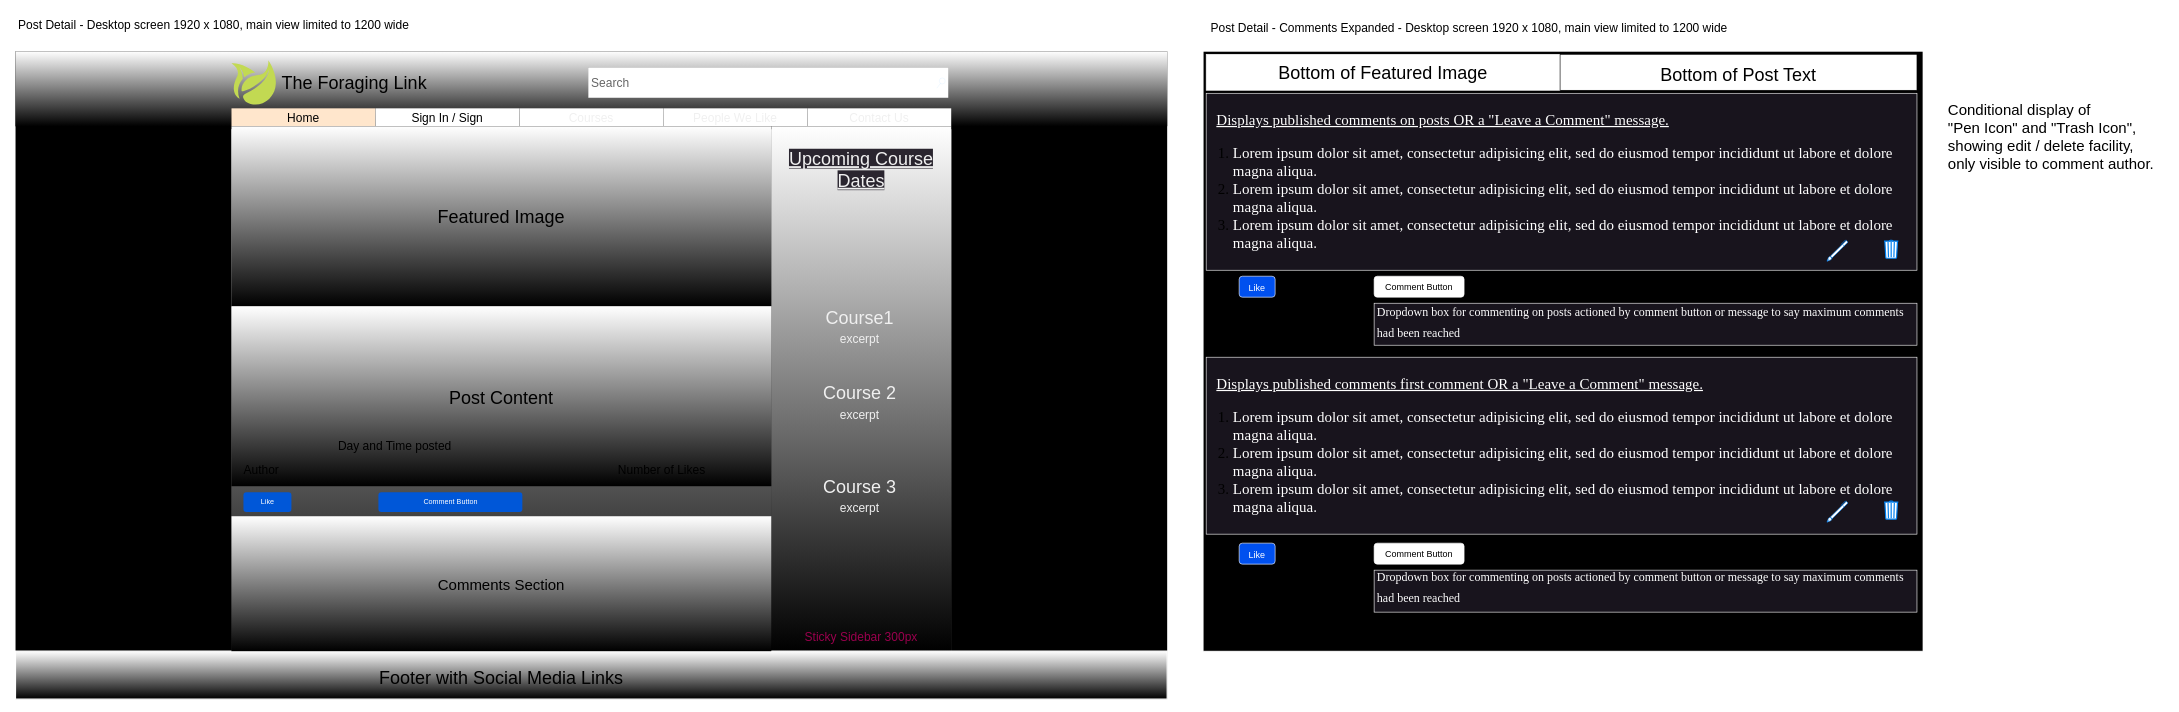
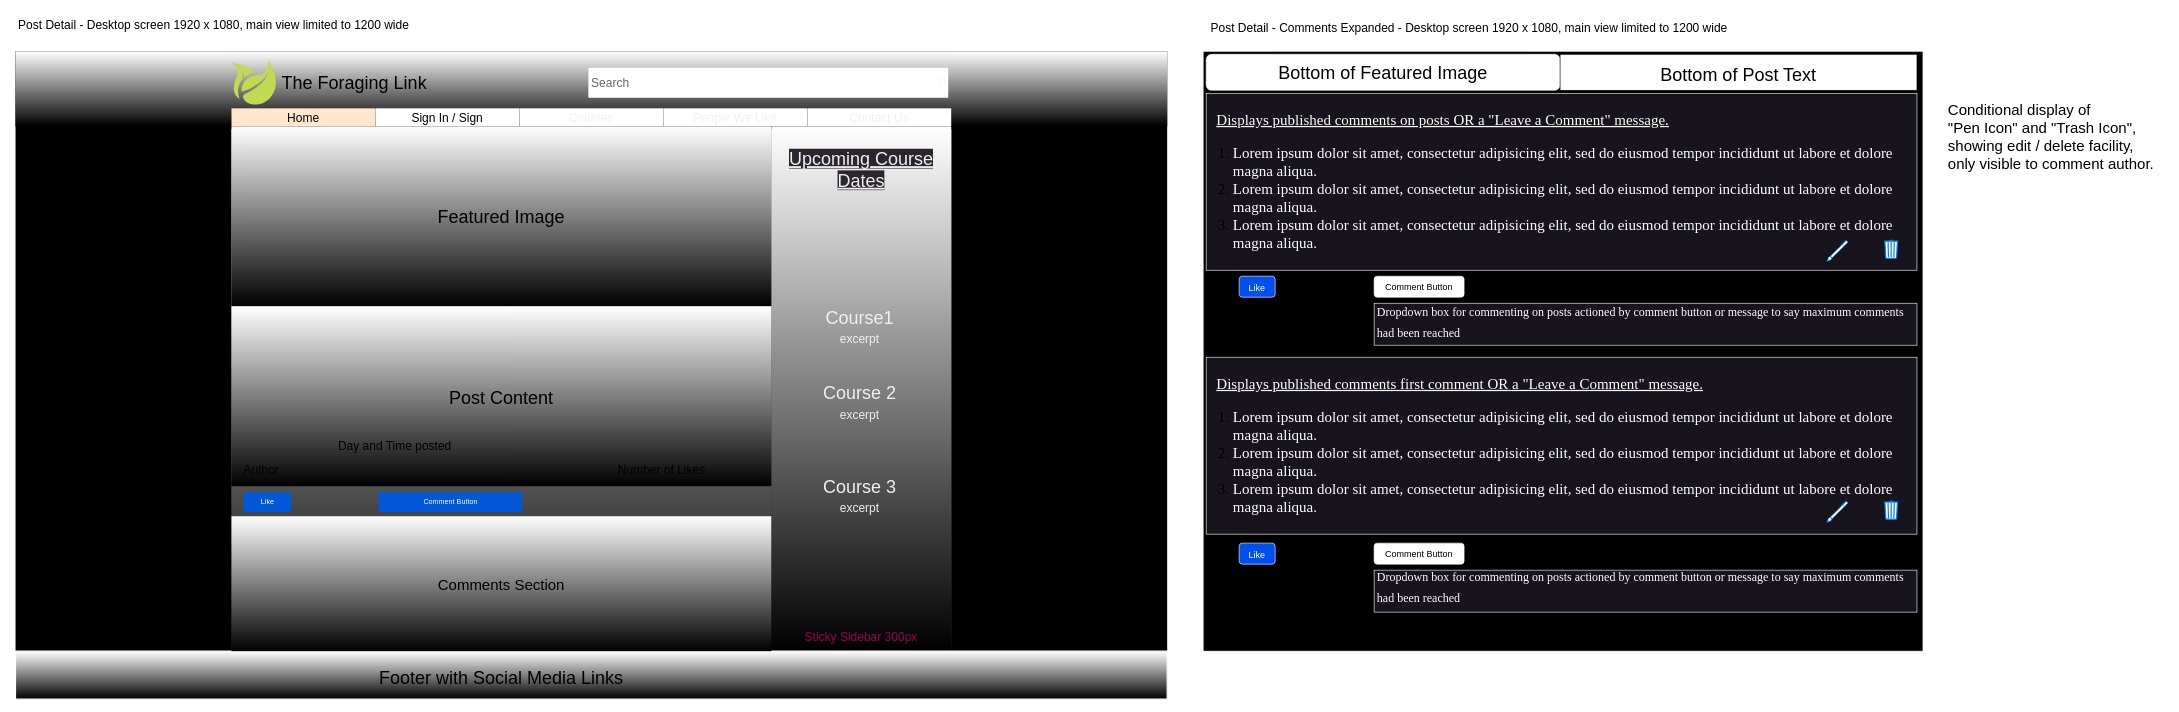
(1383, 72) -> (1383, 72)
